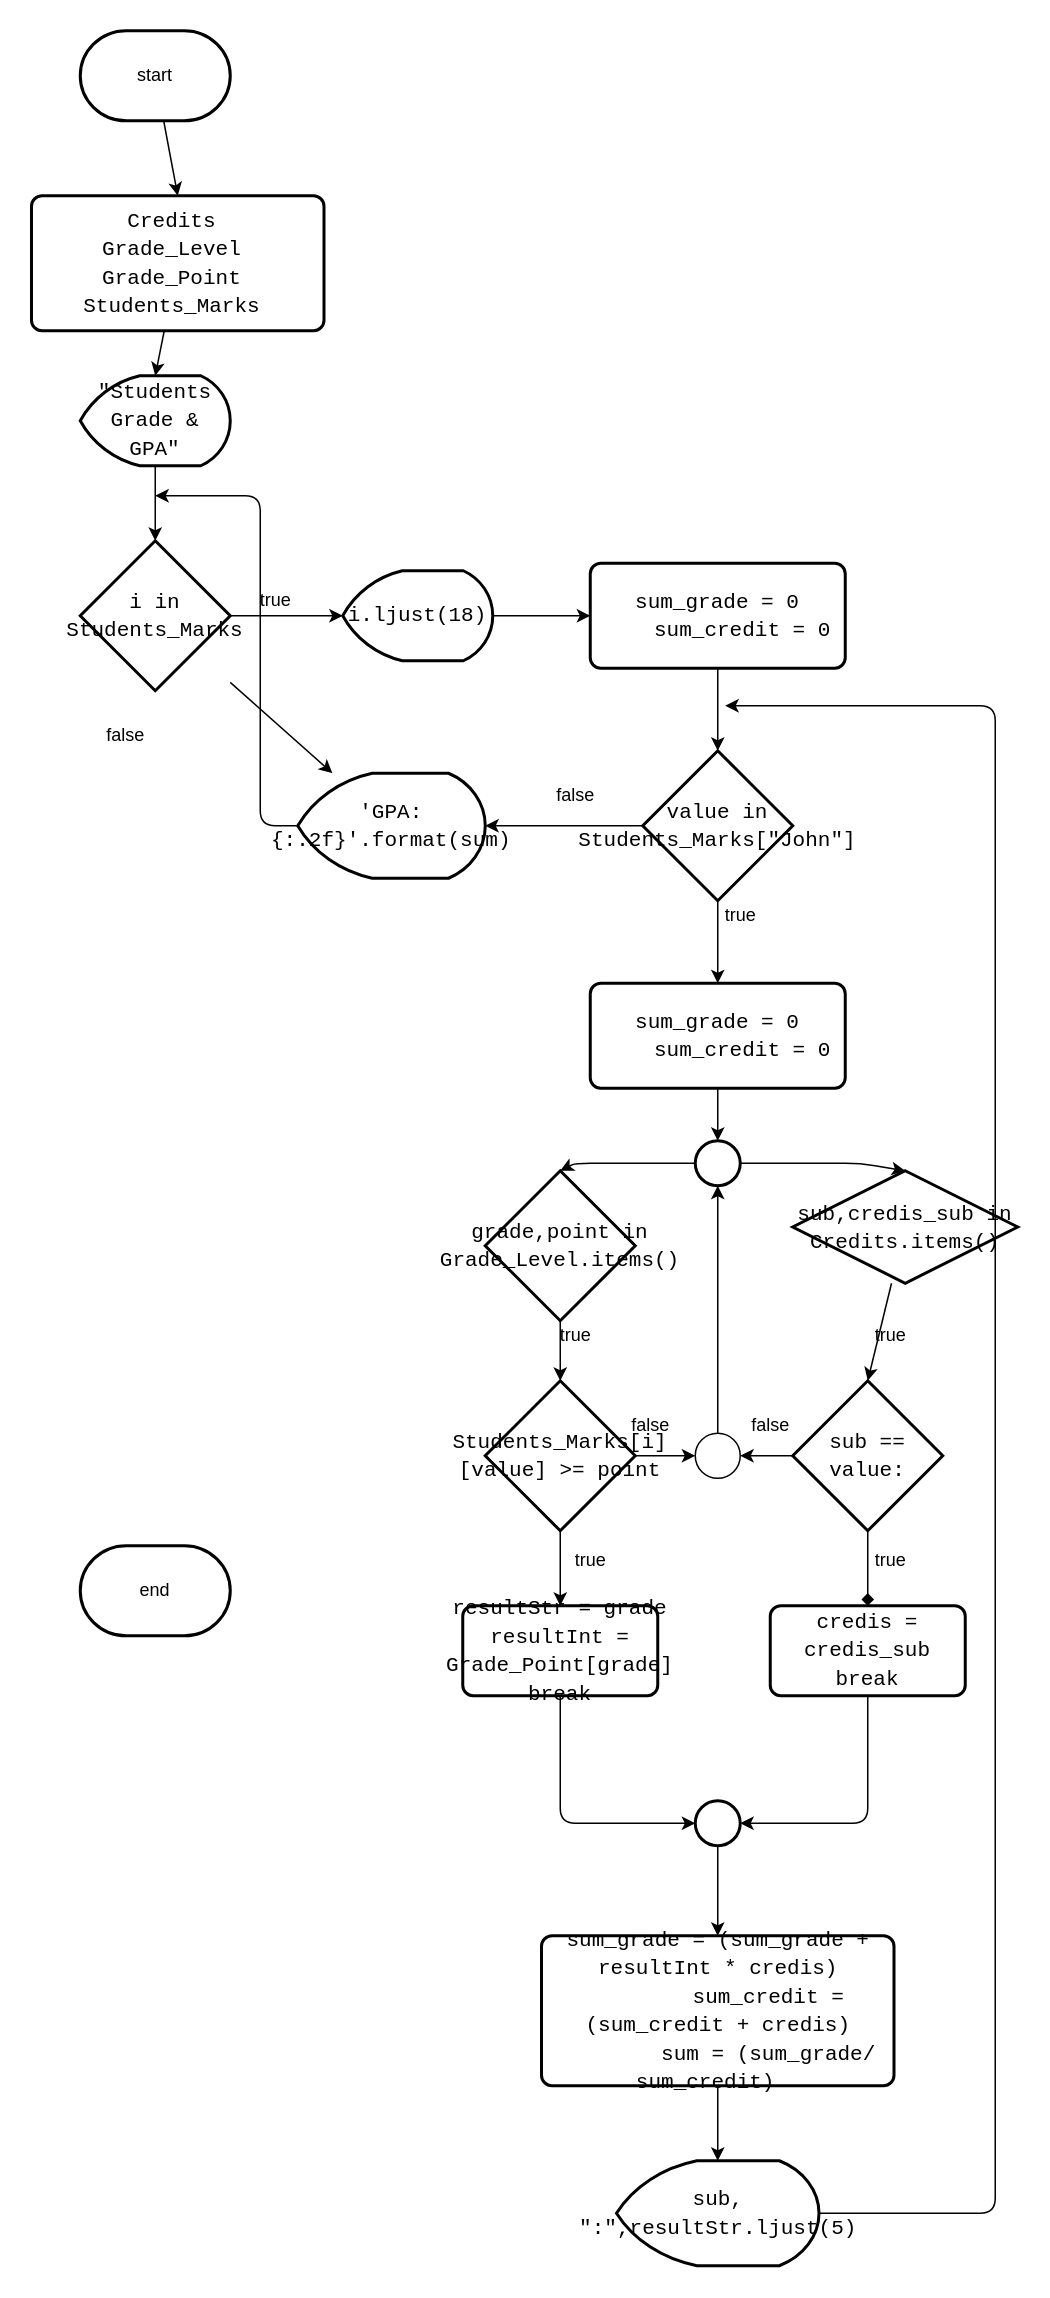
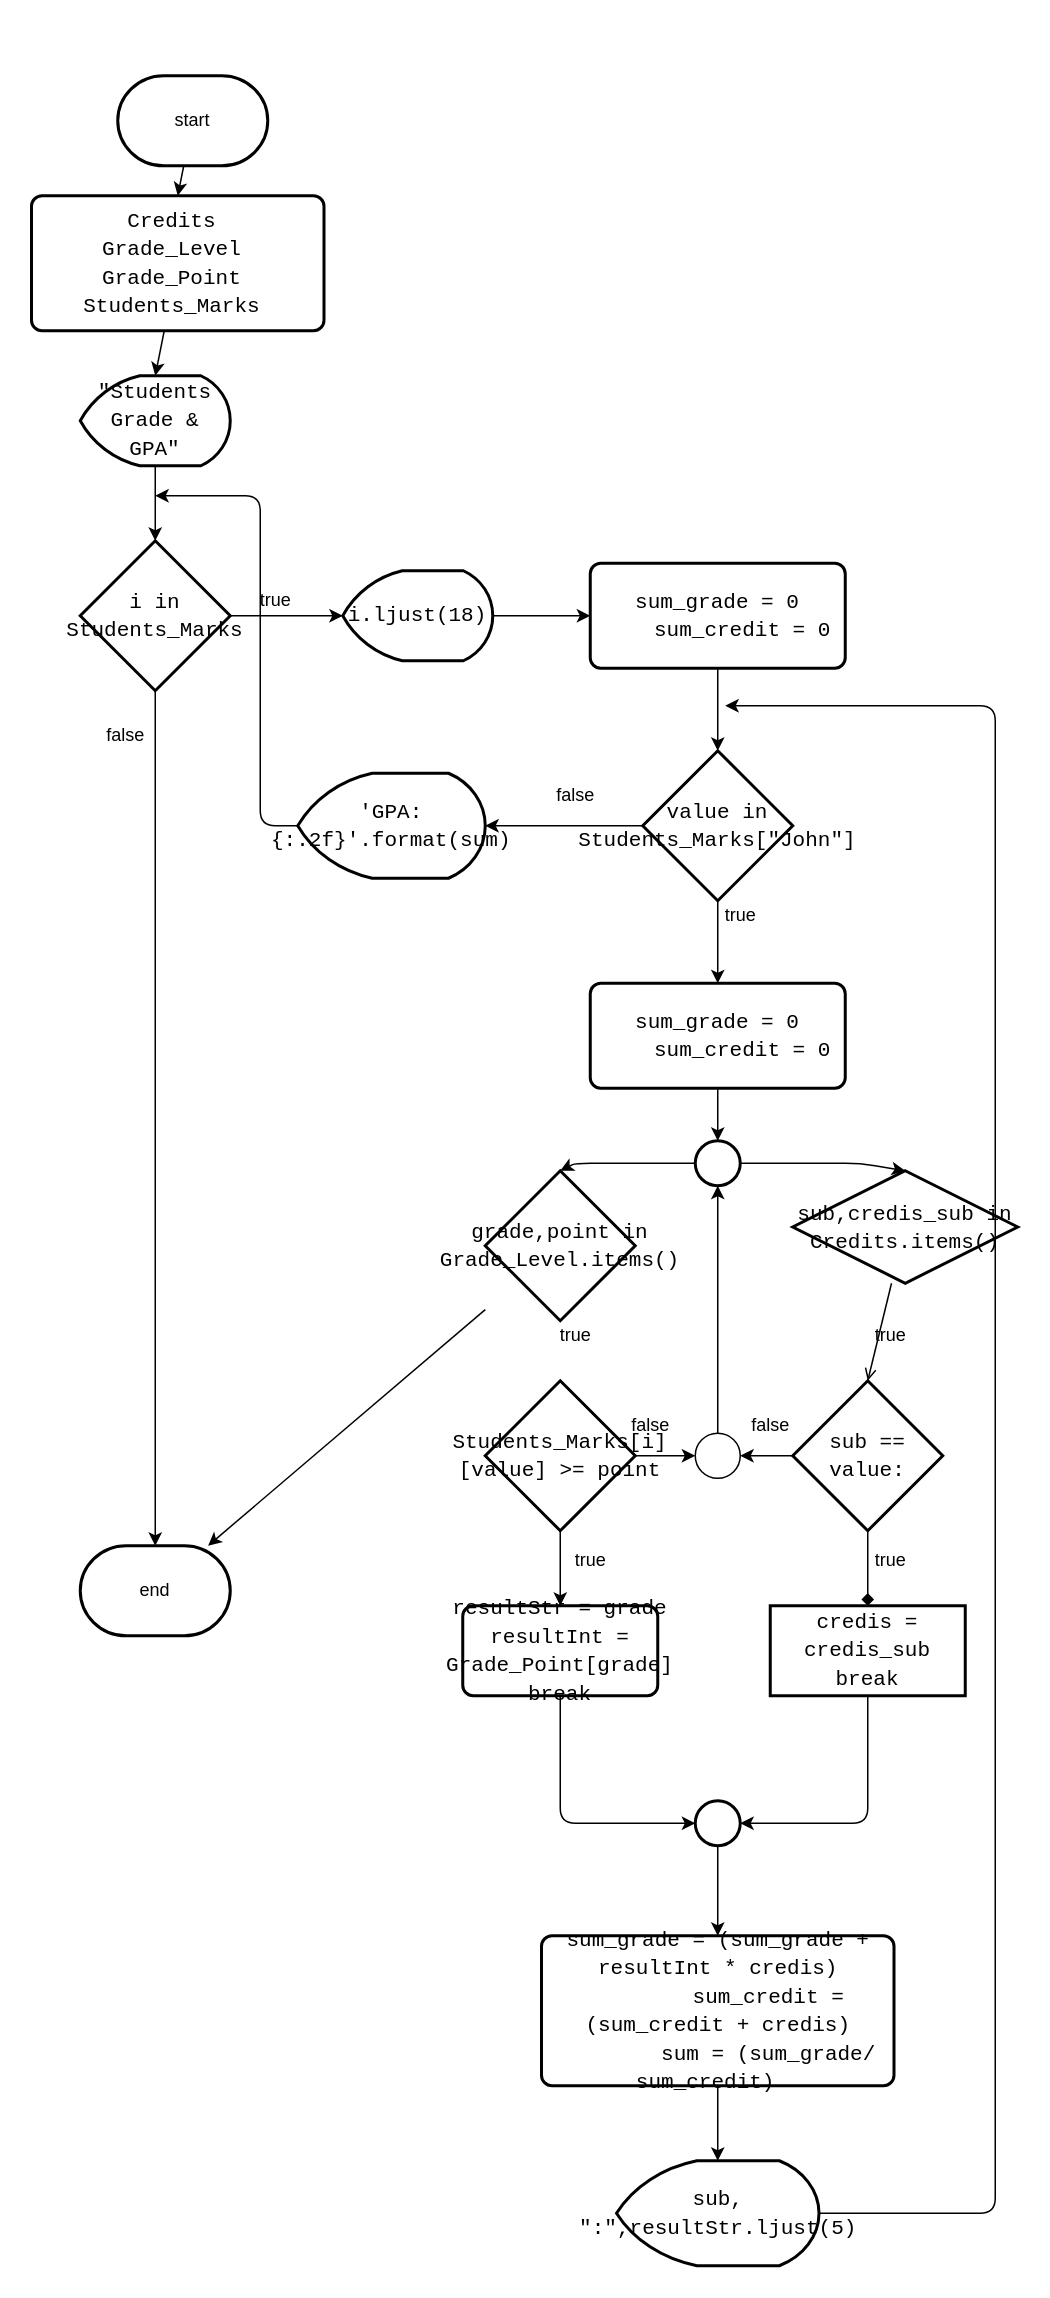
(155, 76) -> (193, 121)
(277, 724) -> (155, 1113)
(560, 1346) -> (350, 1425)
(870, 1370) -> (870, 1372)
(868, 1651) -> (868, 1651)
